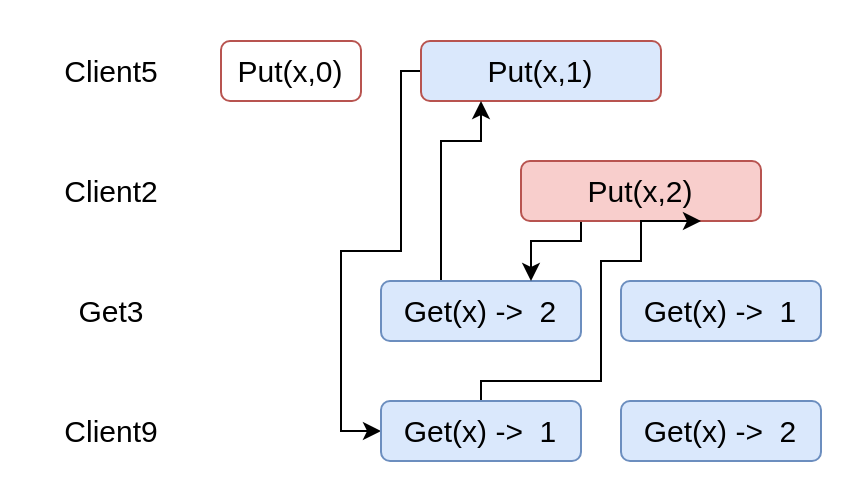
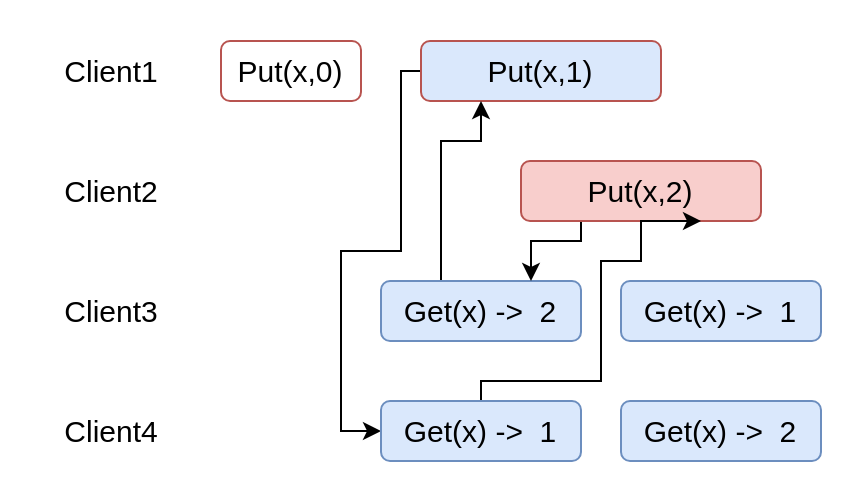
(112, 71) -> (112, 71)
(112, 311) -> (112, 311)
(112, 431) -> (112, 431)
